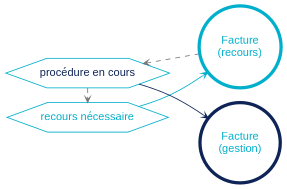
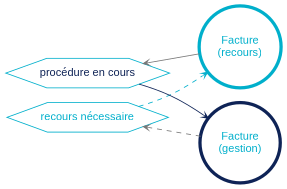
(174, 58) -> (174, 58)
(88, 92) -> (175, 132)
(175, 92) -> (175, 92)
